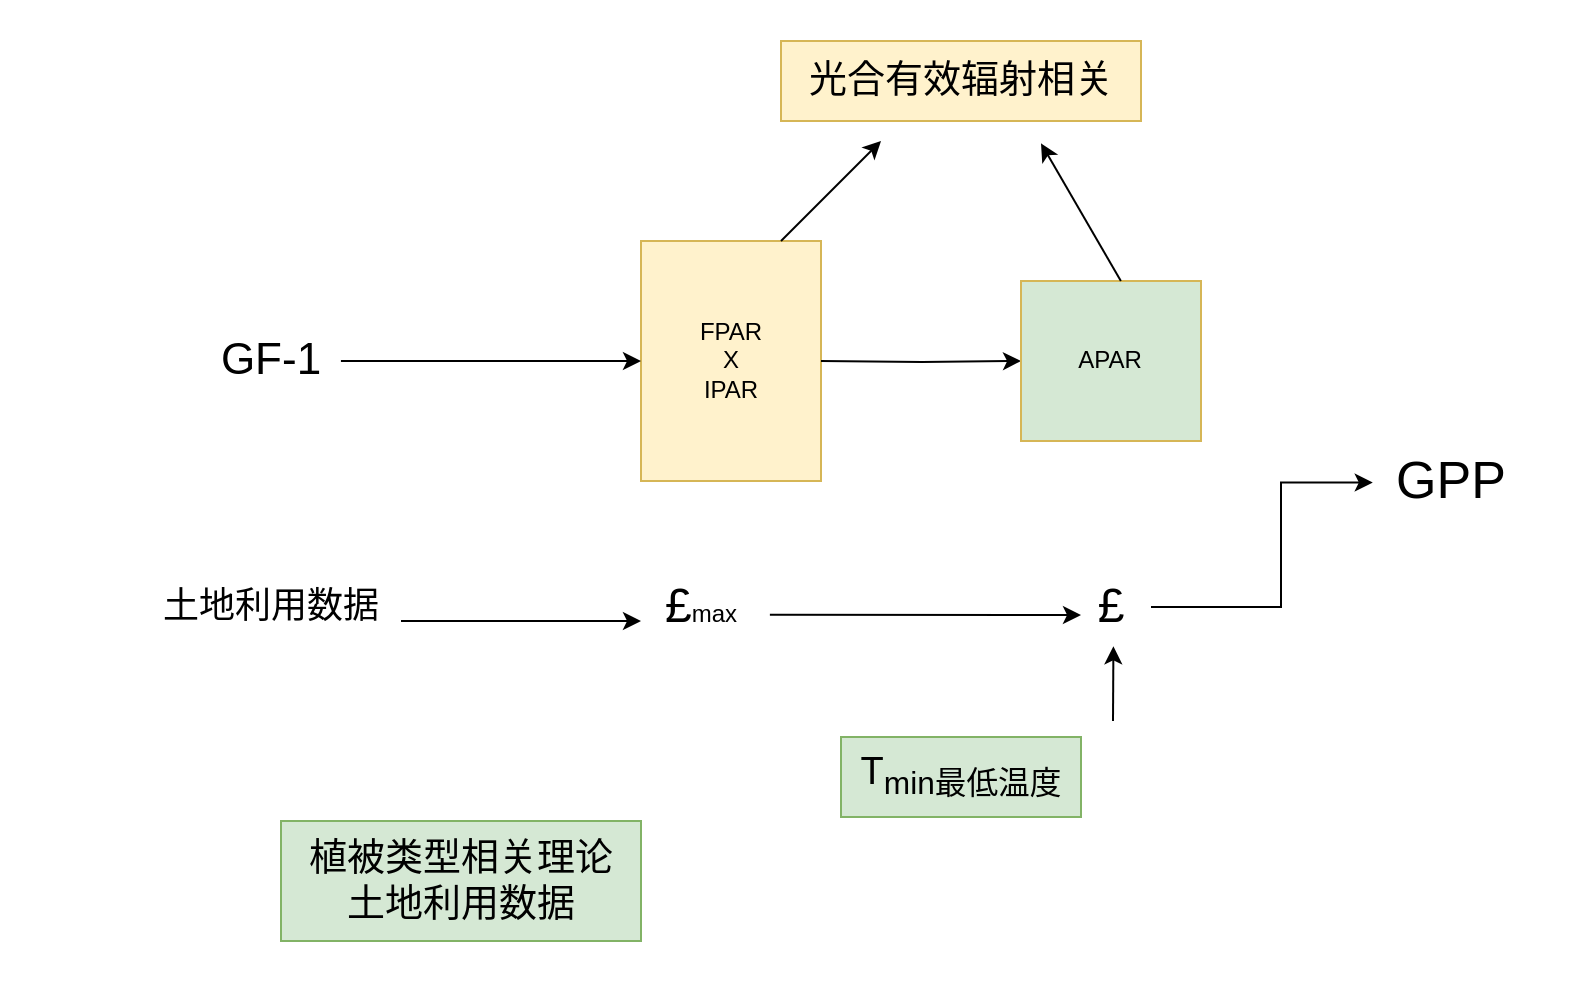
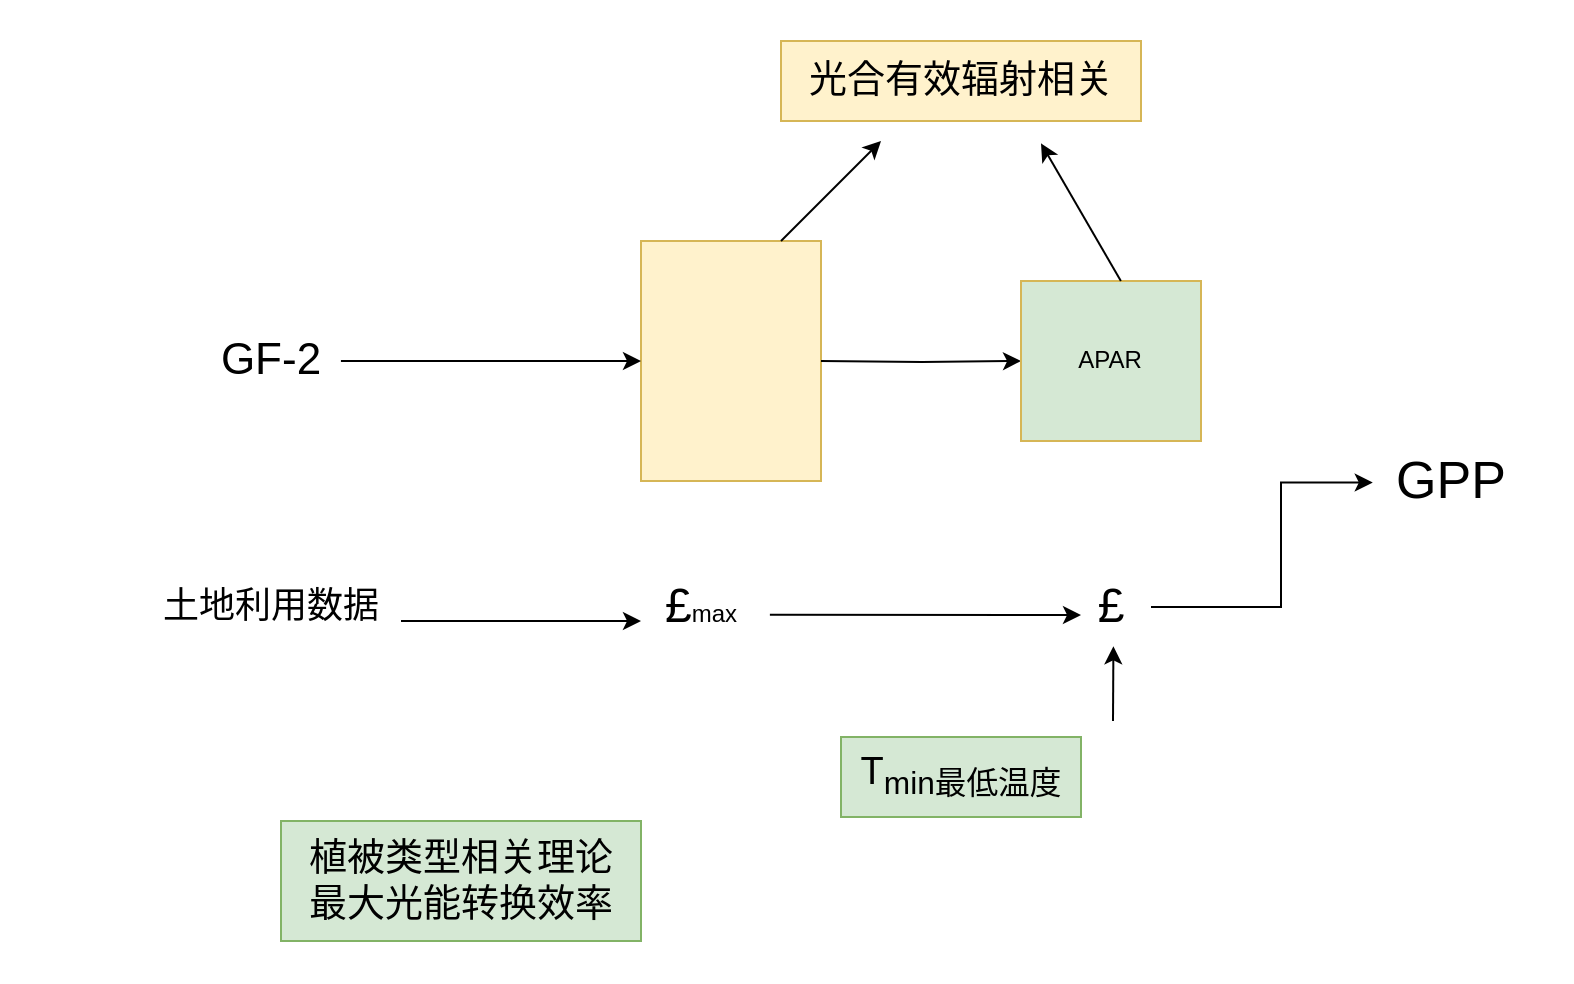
(272, 361) -> (272, 361)
(731, 361) -> none
(462, 881) -> (462, 881)
